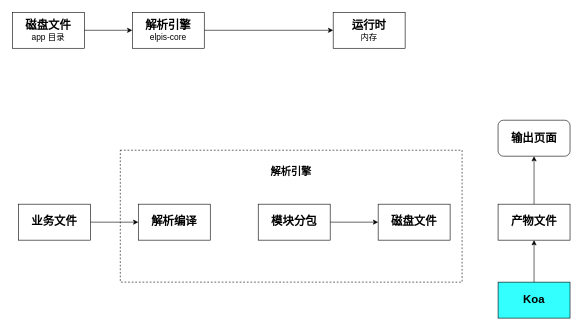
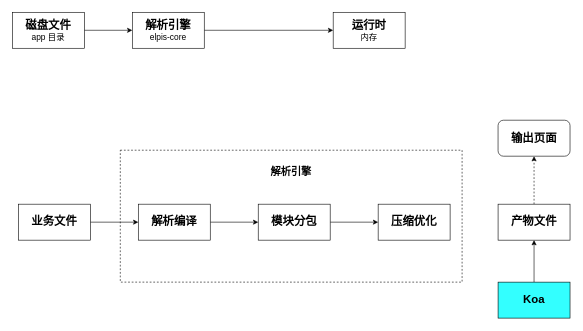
(534, 182) -> (534, 182)
none -> (252, 222)
(414, 222) -> (414, 222)
